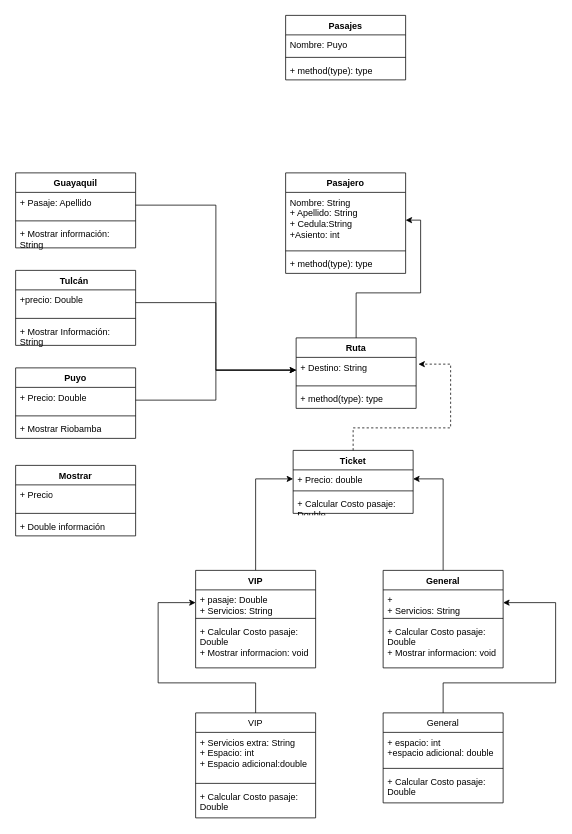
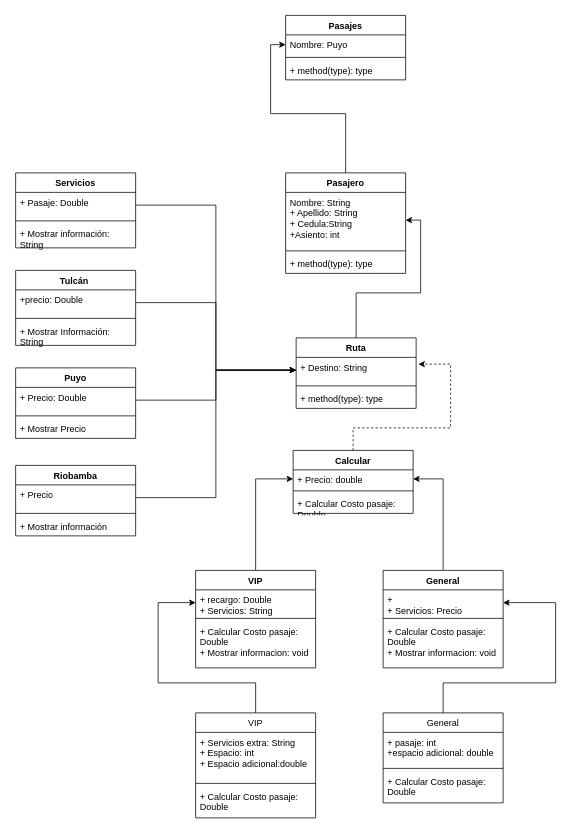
none -> (298, 114)
(75, 184) -> (75, 184)
(58, 203) -> (56, 203)
(62, 430) -> (57, 430)
(353, 461) -> (353, 461)
(75, 476) -> (75, 476)
none -> (216, 489)
(64, 527) -> (68, 527)
(241, 606) -> (241, 606)
(428, 606) -> (428, 606)
(444, 748) -> (444, 748)
